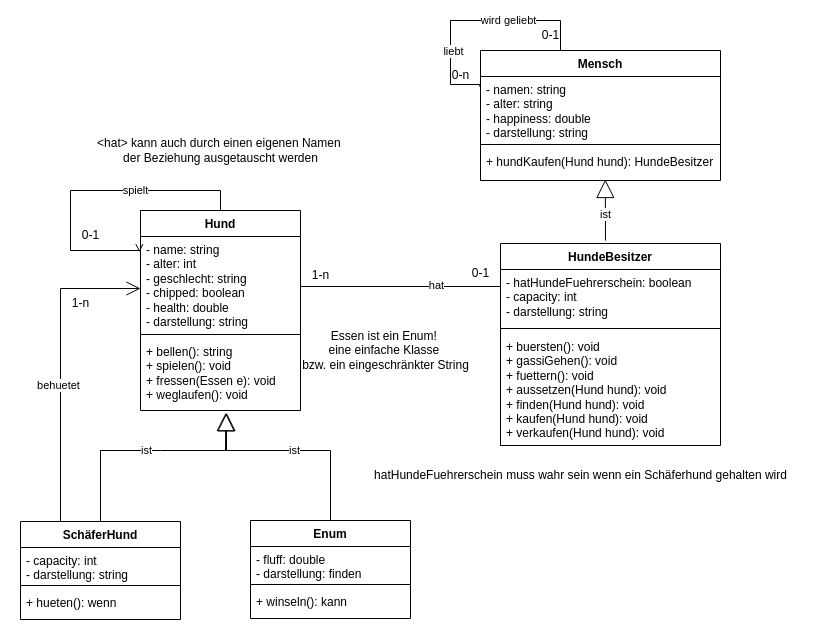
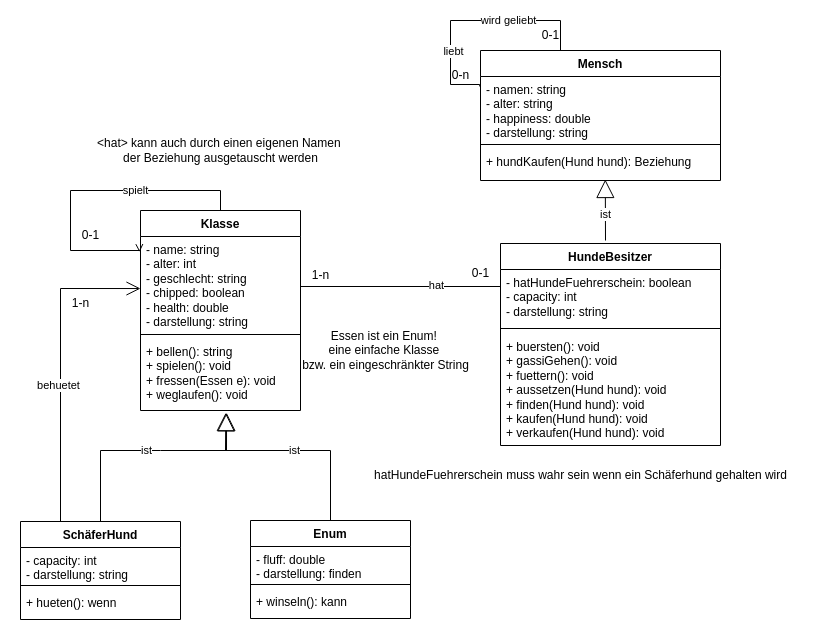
(602, 170) -> (593, 163)
(221, 225) -> (221, 225)
